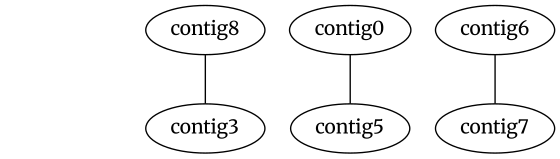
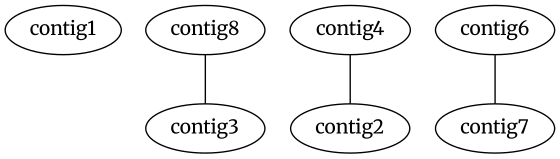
none -> (63, 30)
(350, 30) -> (350, 30)
(350, 128) -> (350, 128)
